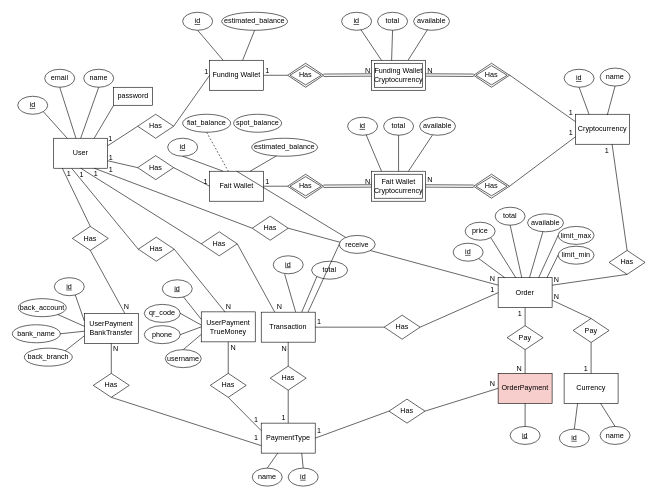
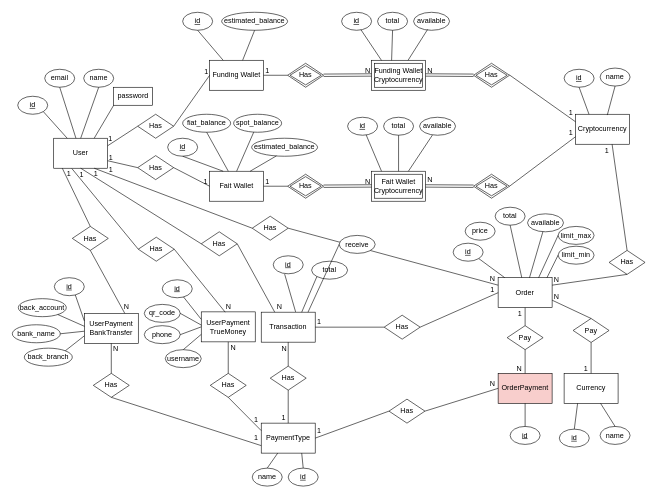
(218, 152) -> (218, 152)
(291, 204) -> (245, 152)
(504, 258) -> none
